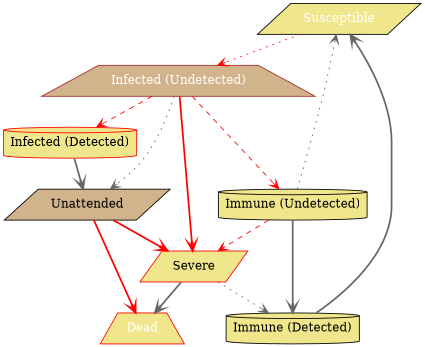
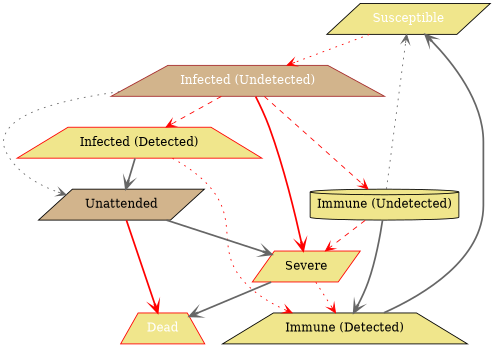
(70, 143) -> (139, 143)
none -> (227, 230)
(137, 233) -> (215, 236)
(240, 295) -> (323, 294)
(293, 328) -> (345, 328)
